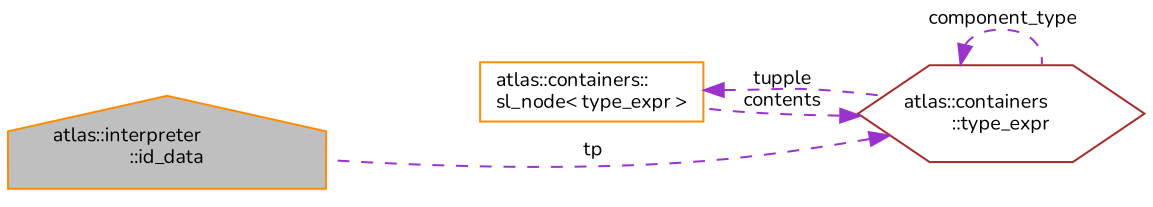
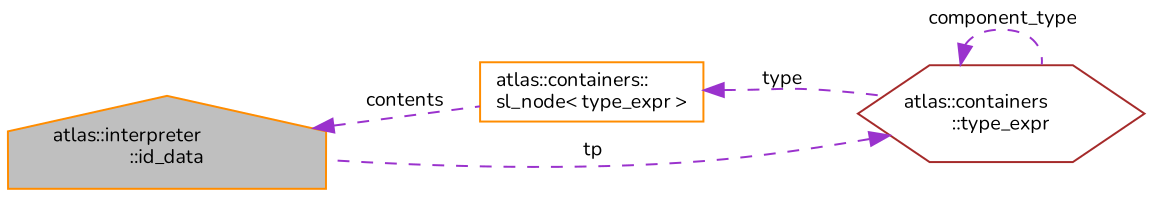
(780, 79) -> (780, 79)
(772, 114) -> (407, 116)
